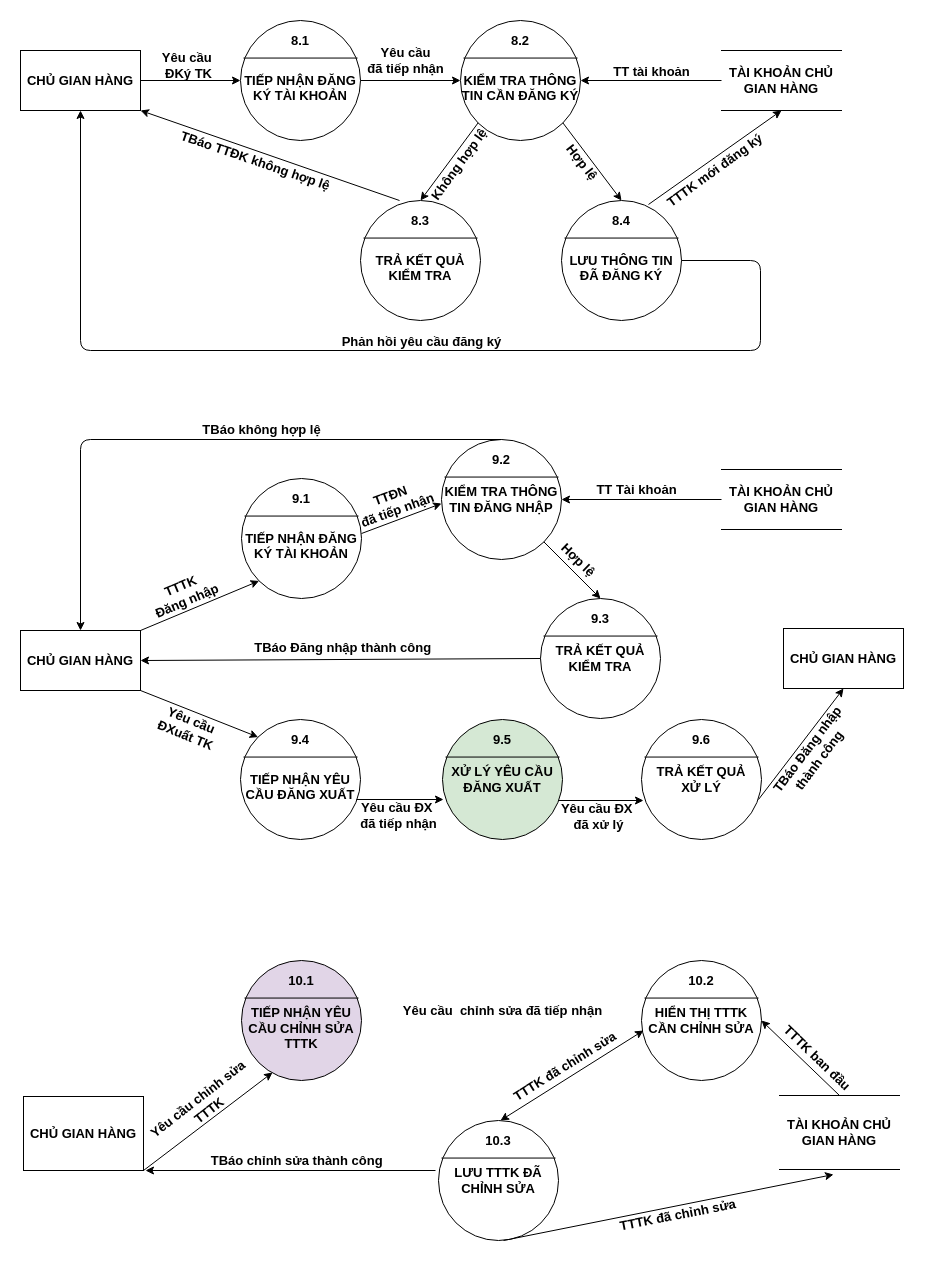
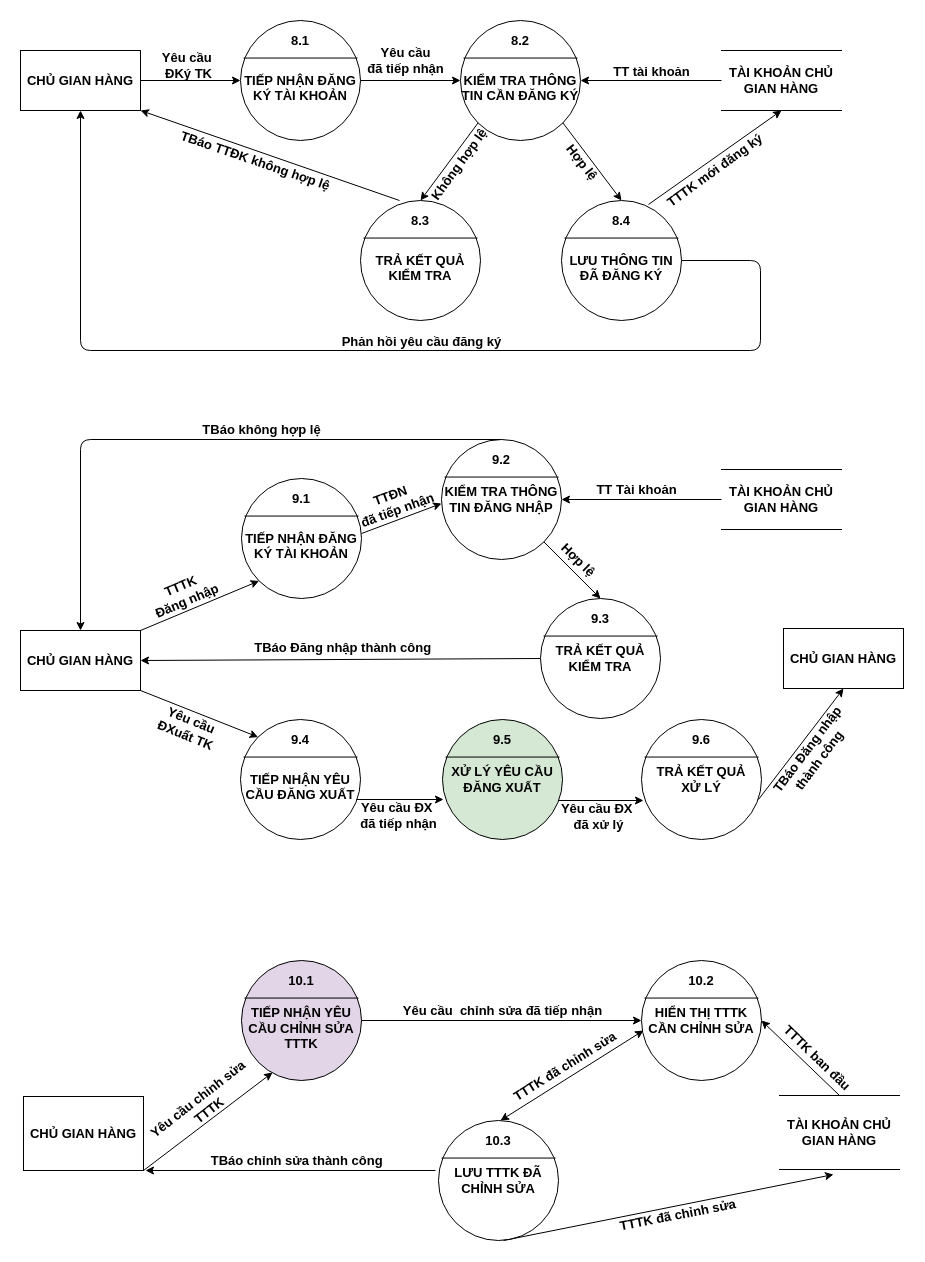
none -> (498, 1021)
